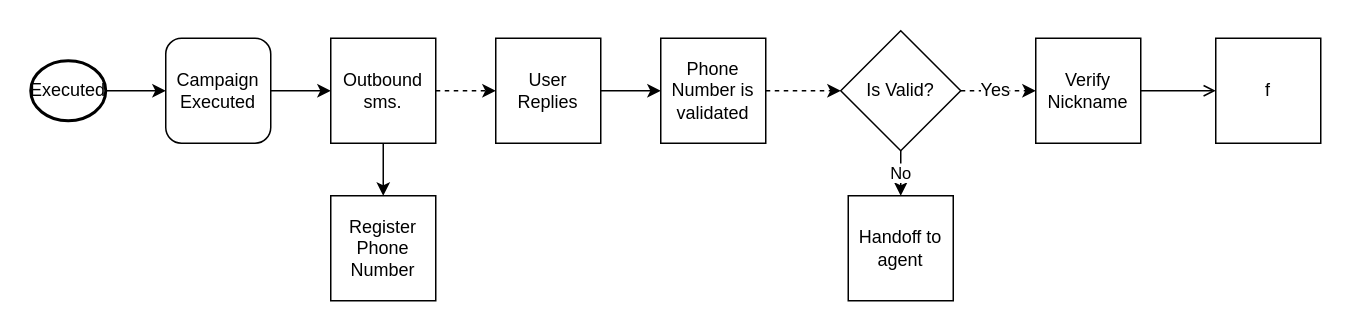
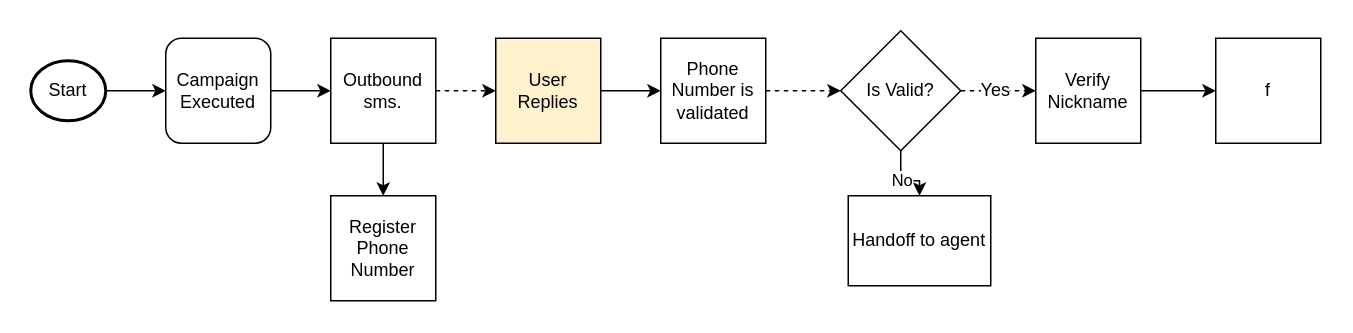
(68, 91) -> (68, 91)
(548, 91) -> (548, 91)
(1206, 91) -> (1204, 91)
(901, 248) -> (920, 241)
